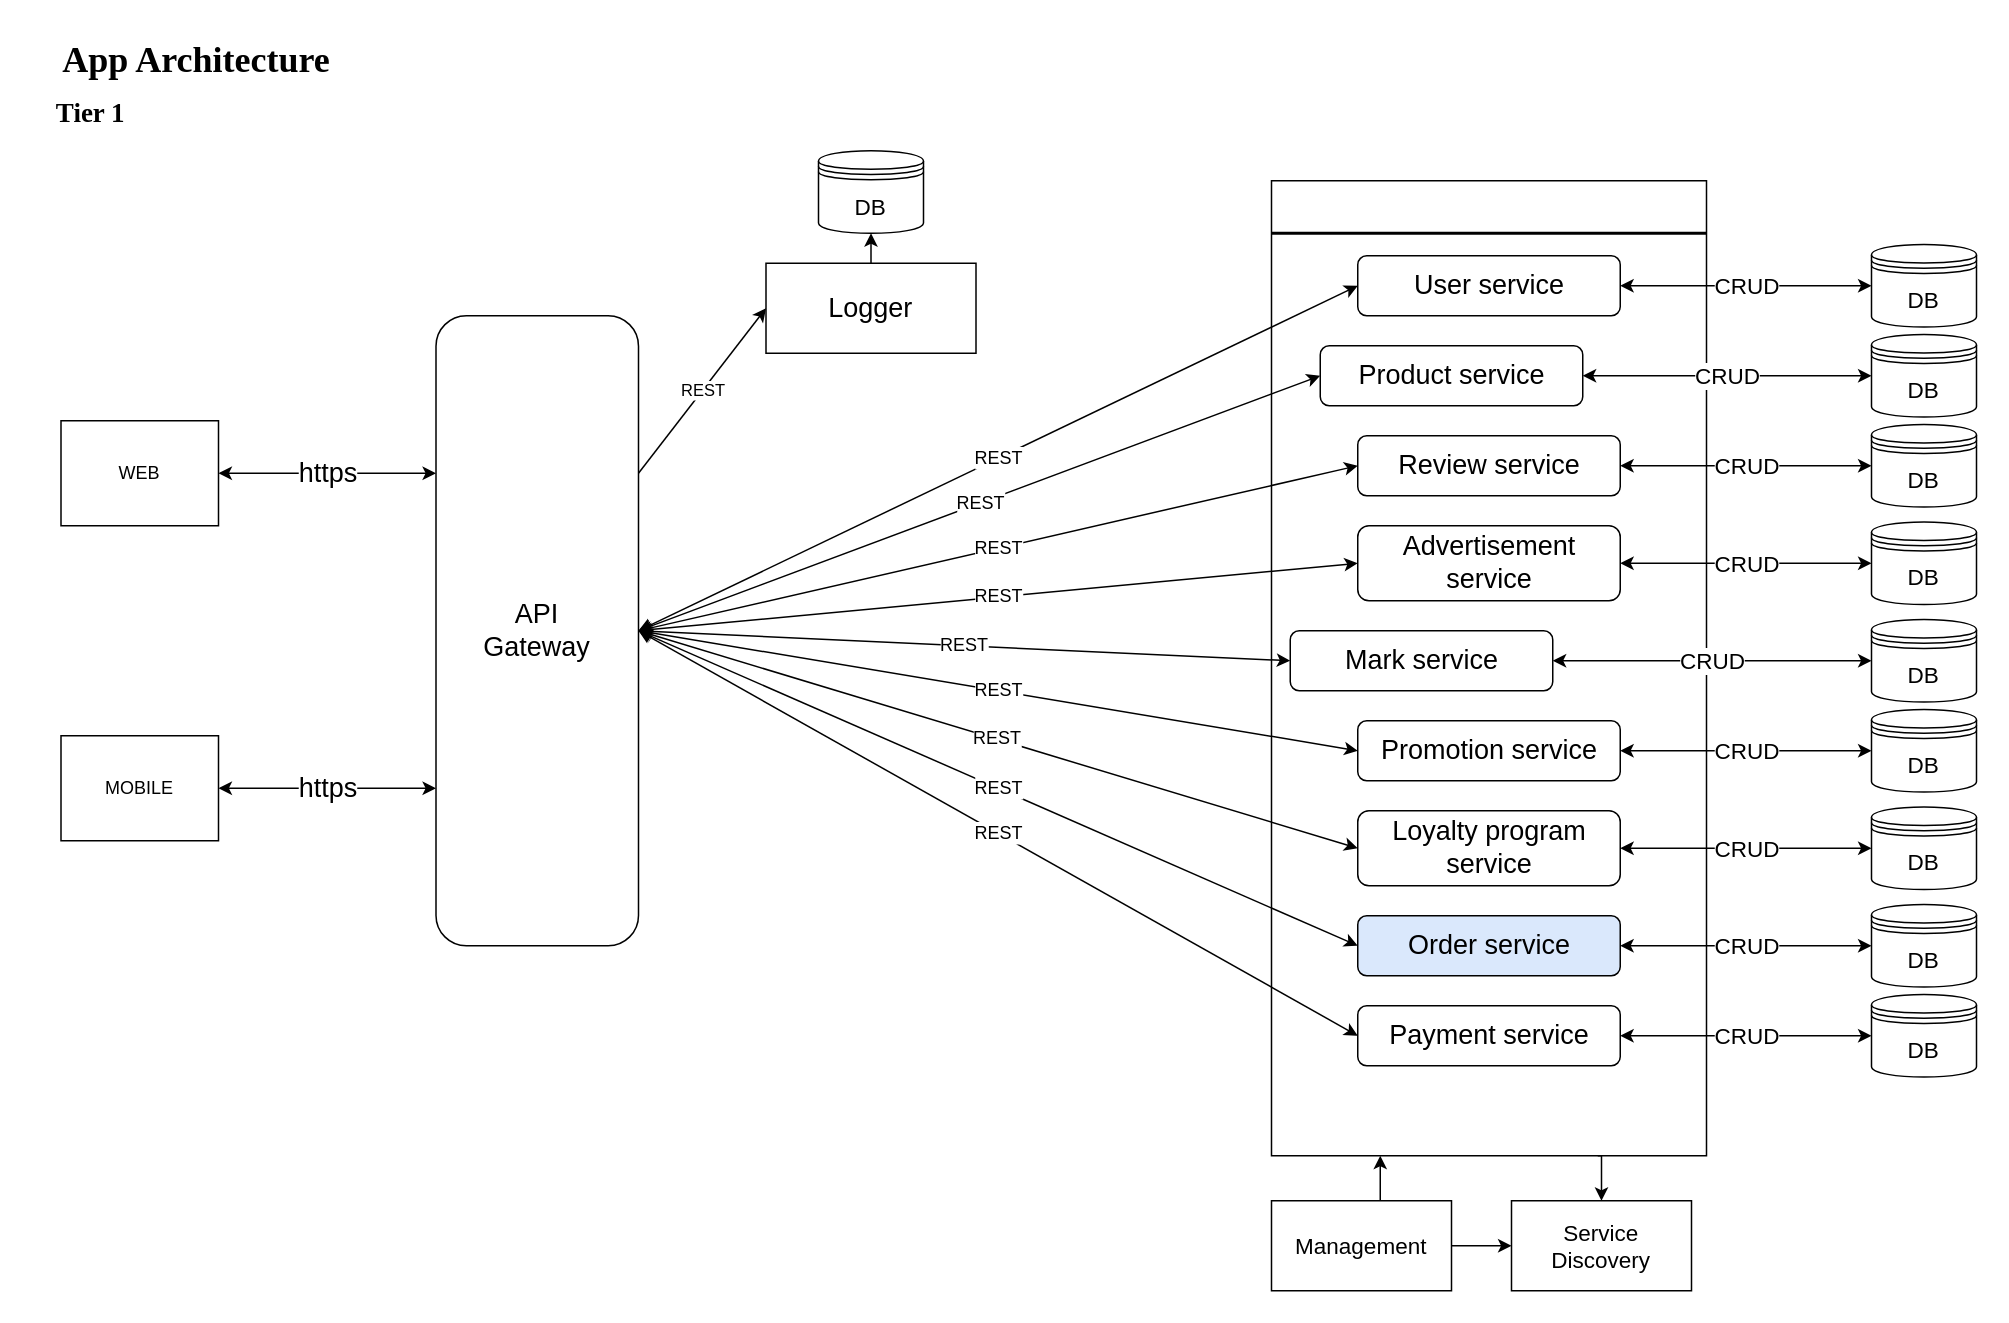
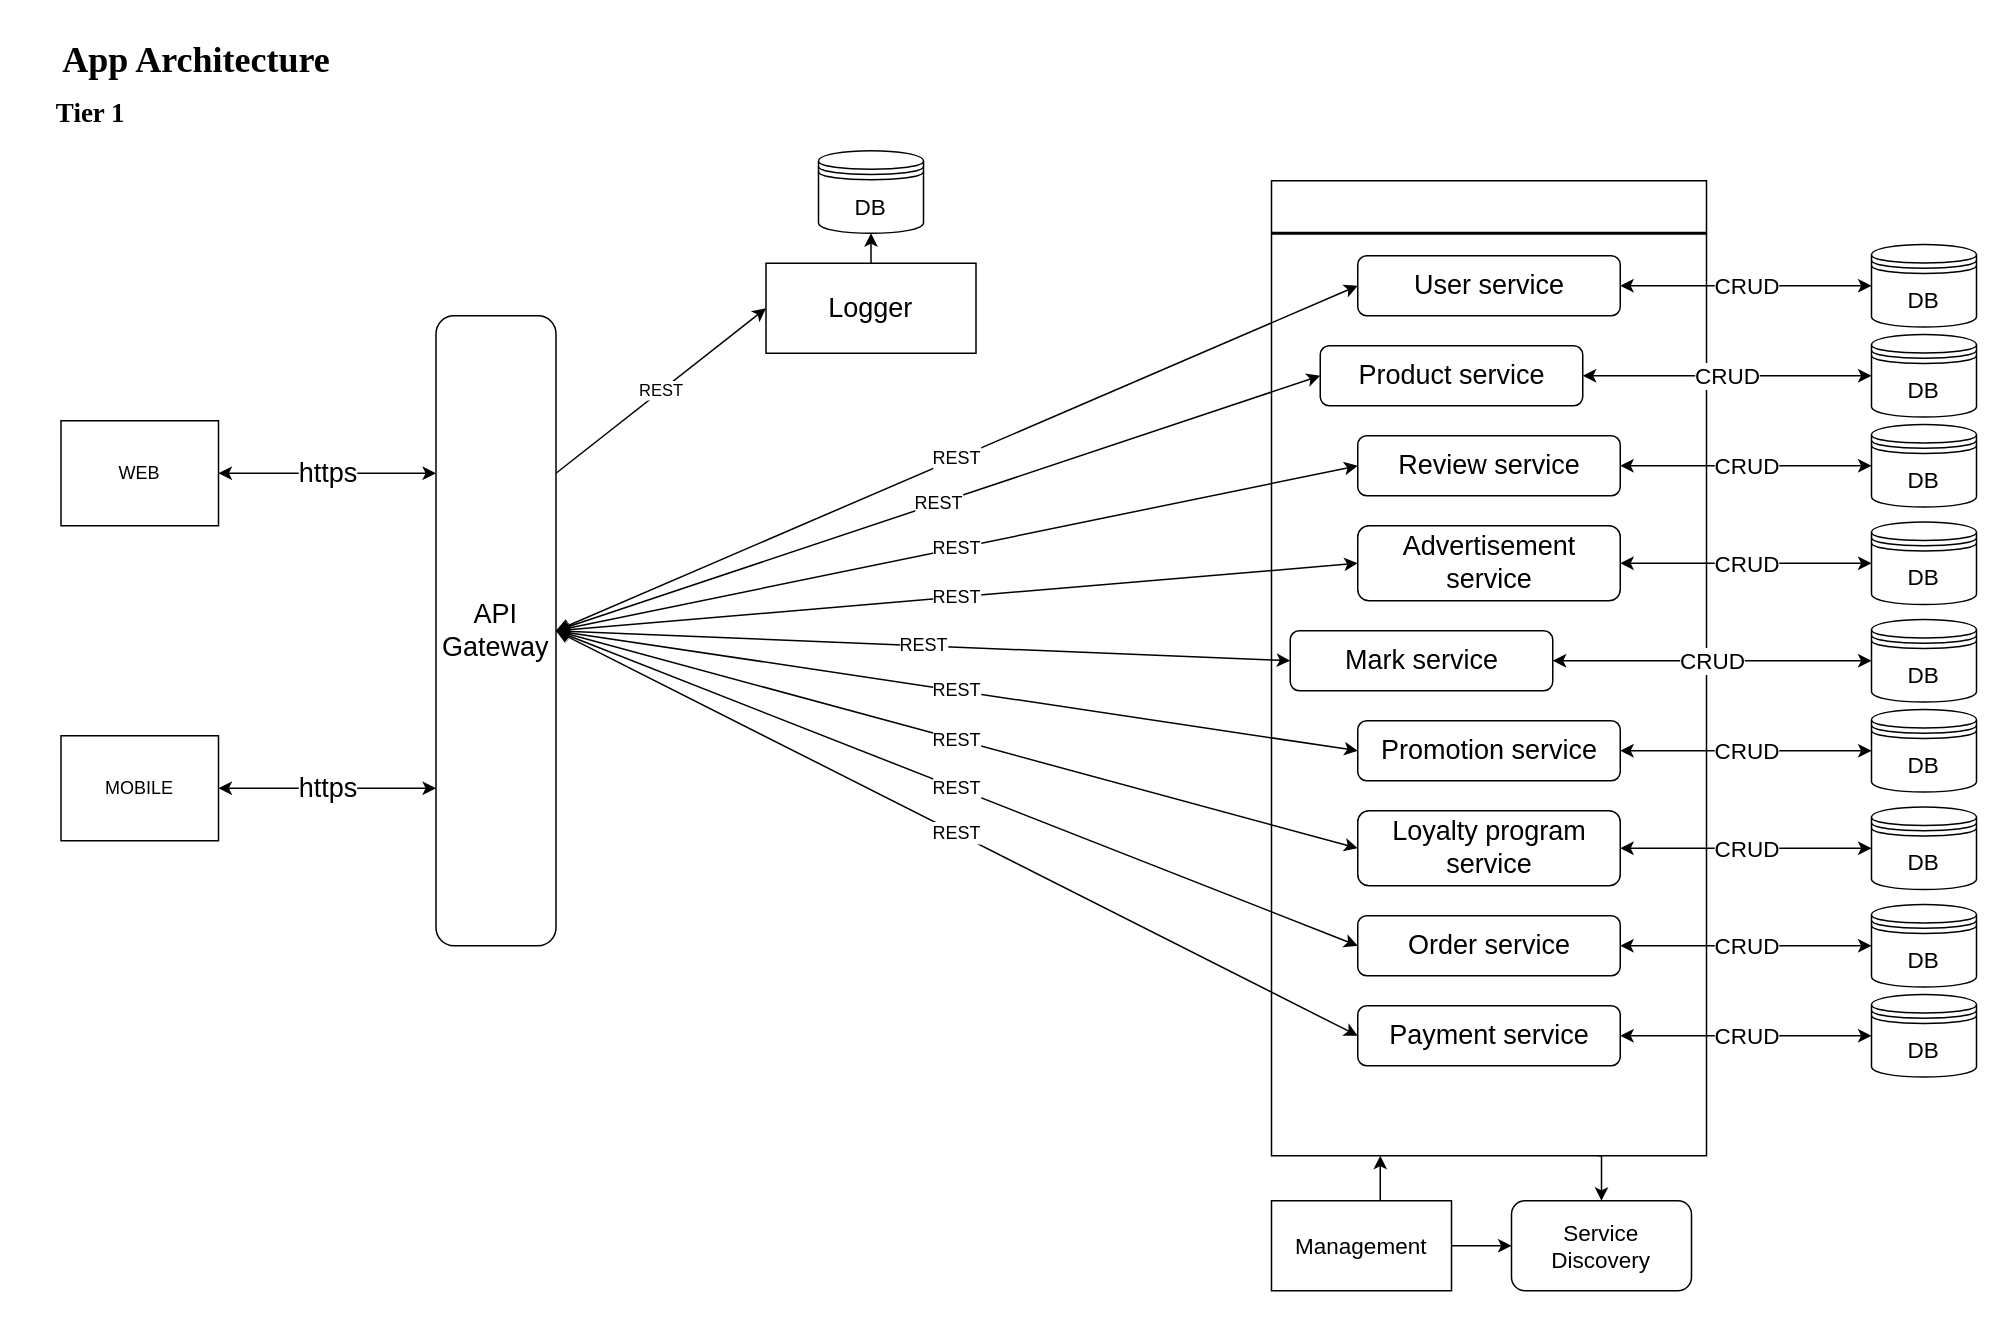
(537, 631) -> (496, 631)
(1489, 946) -> (1489, 946)
(1601, 1246) -> (1601, 1246)
